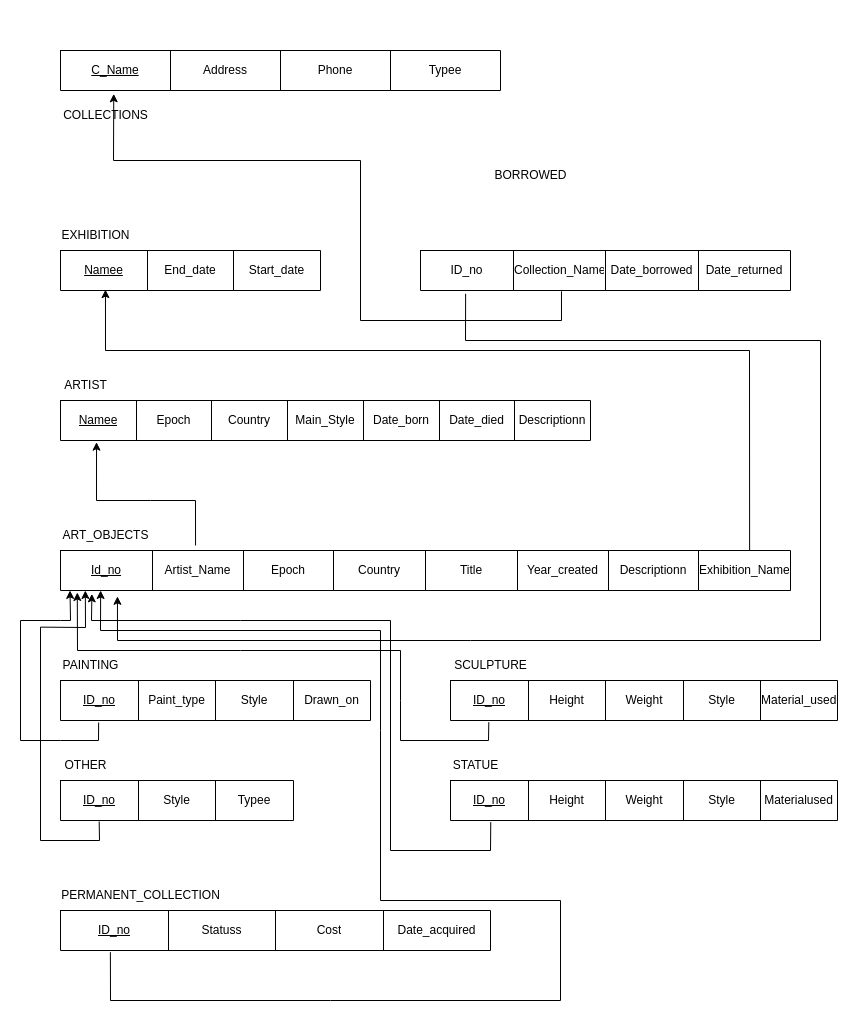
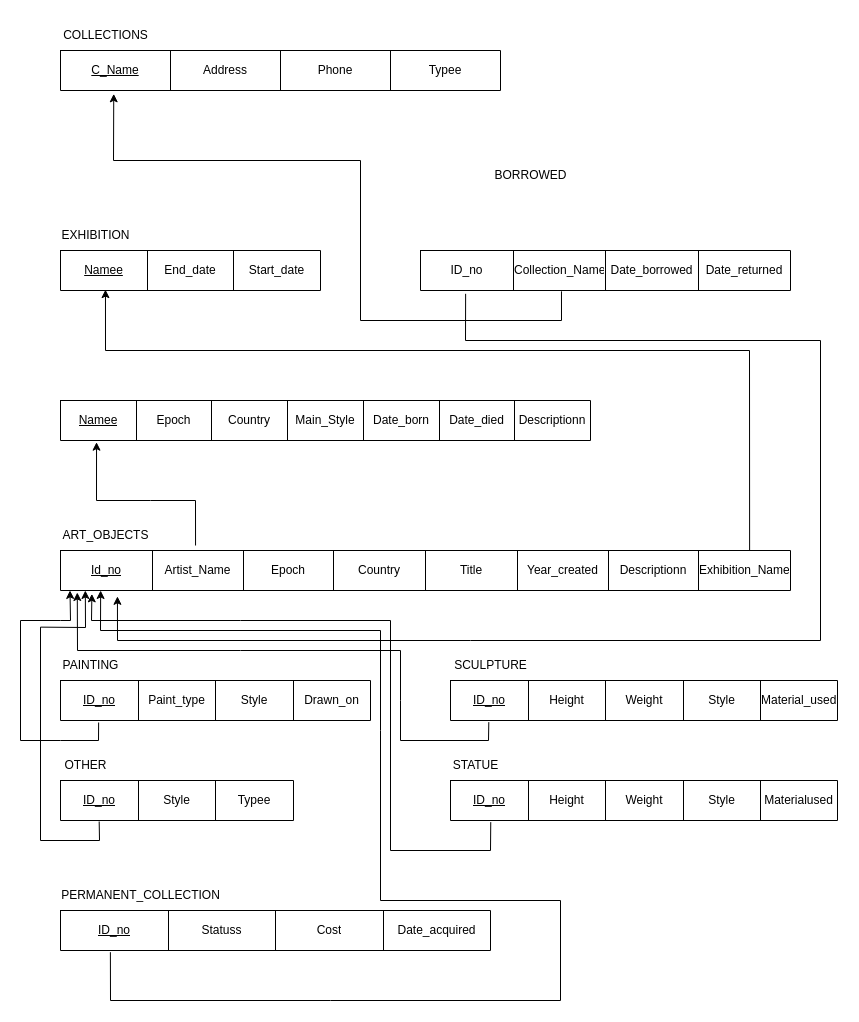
(106, 116) -> (106, 36)
(86, 386) -> none
